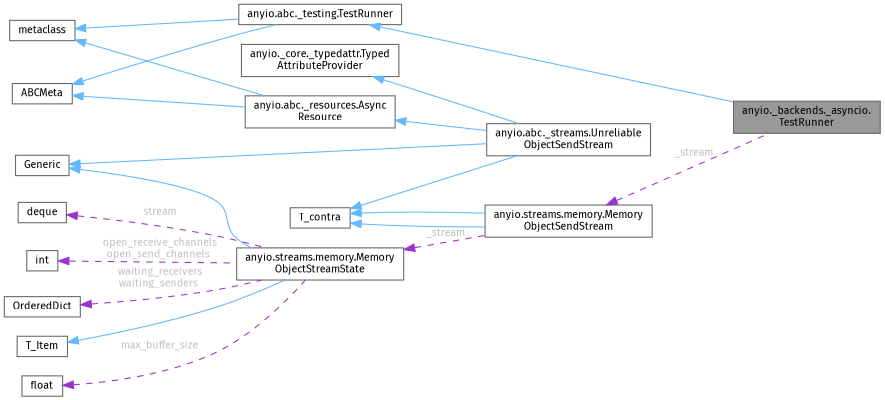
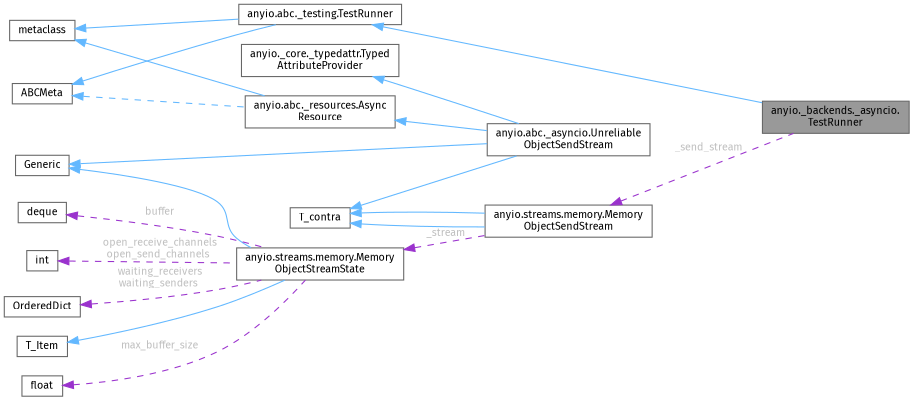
(164, 102) -> (164, 102)
(569, 140) -> (569, 140)
(693, 153) -> (707, 148)
(158, 212) -> (158, 212)
